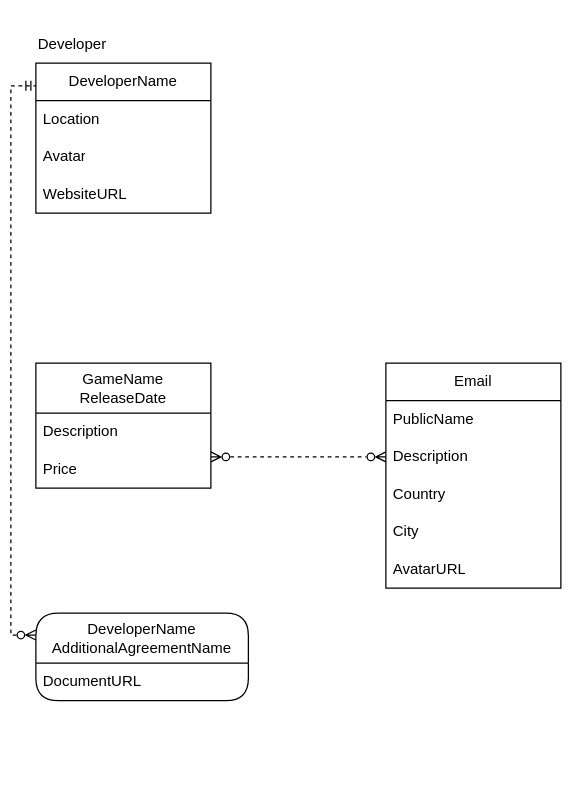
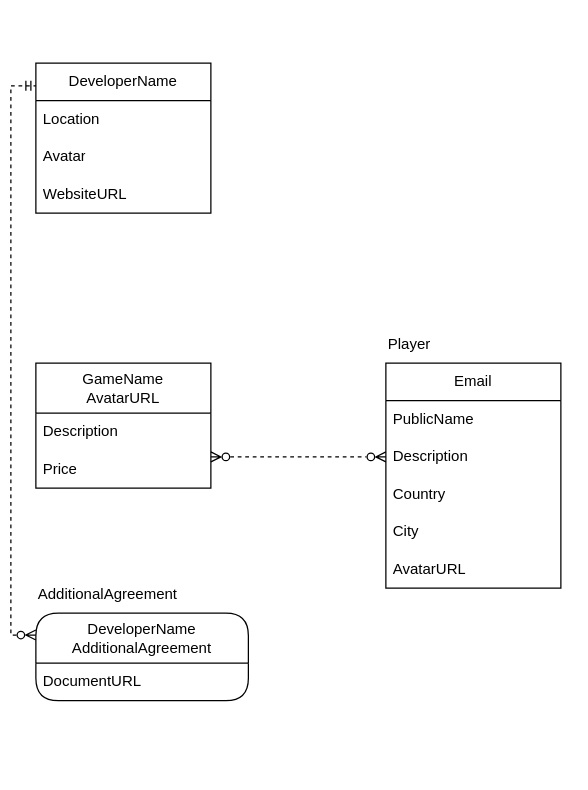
(86, 44) -> none
none -> (423, 344)
(123, 388) -> (123, 388)
none -> (117, 594)
(142, 638) -> (142, 638)
